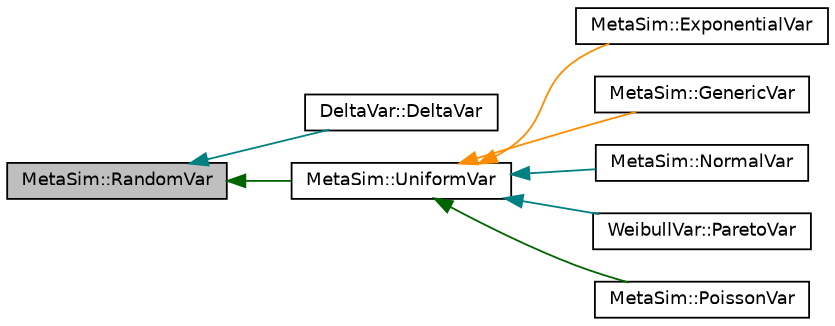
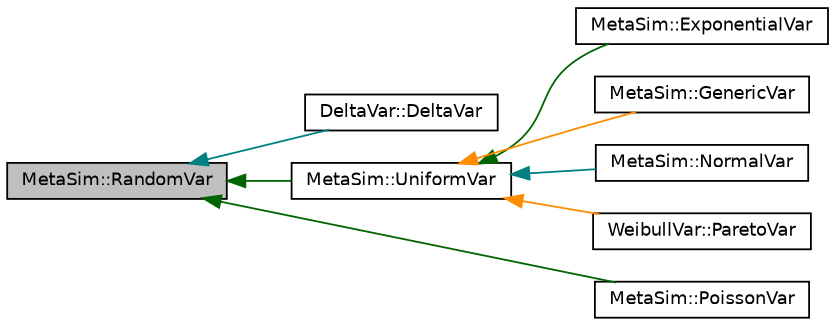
(547, 94) -> (547, 94)
(561, 208) -> (561, 208)
(538, 250) -> (419, 242)
